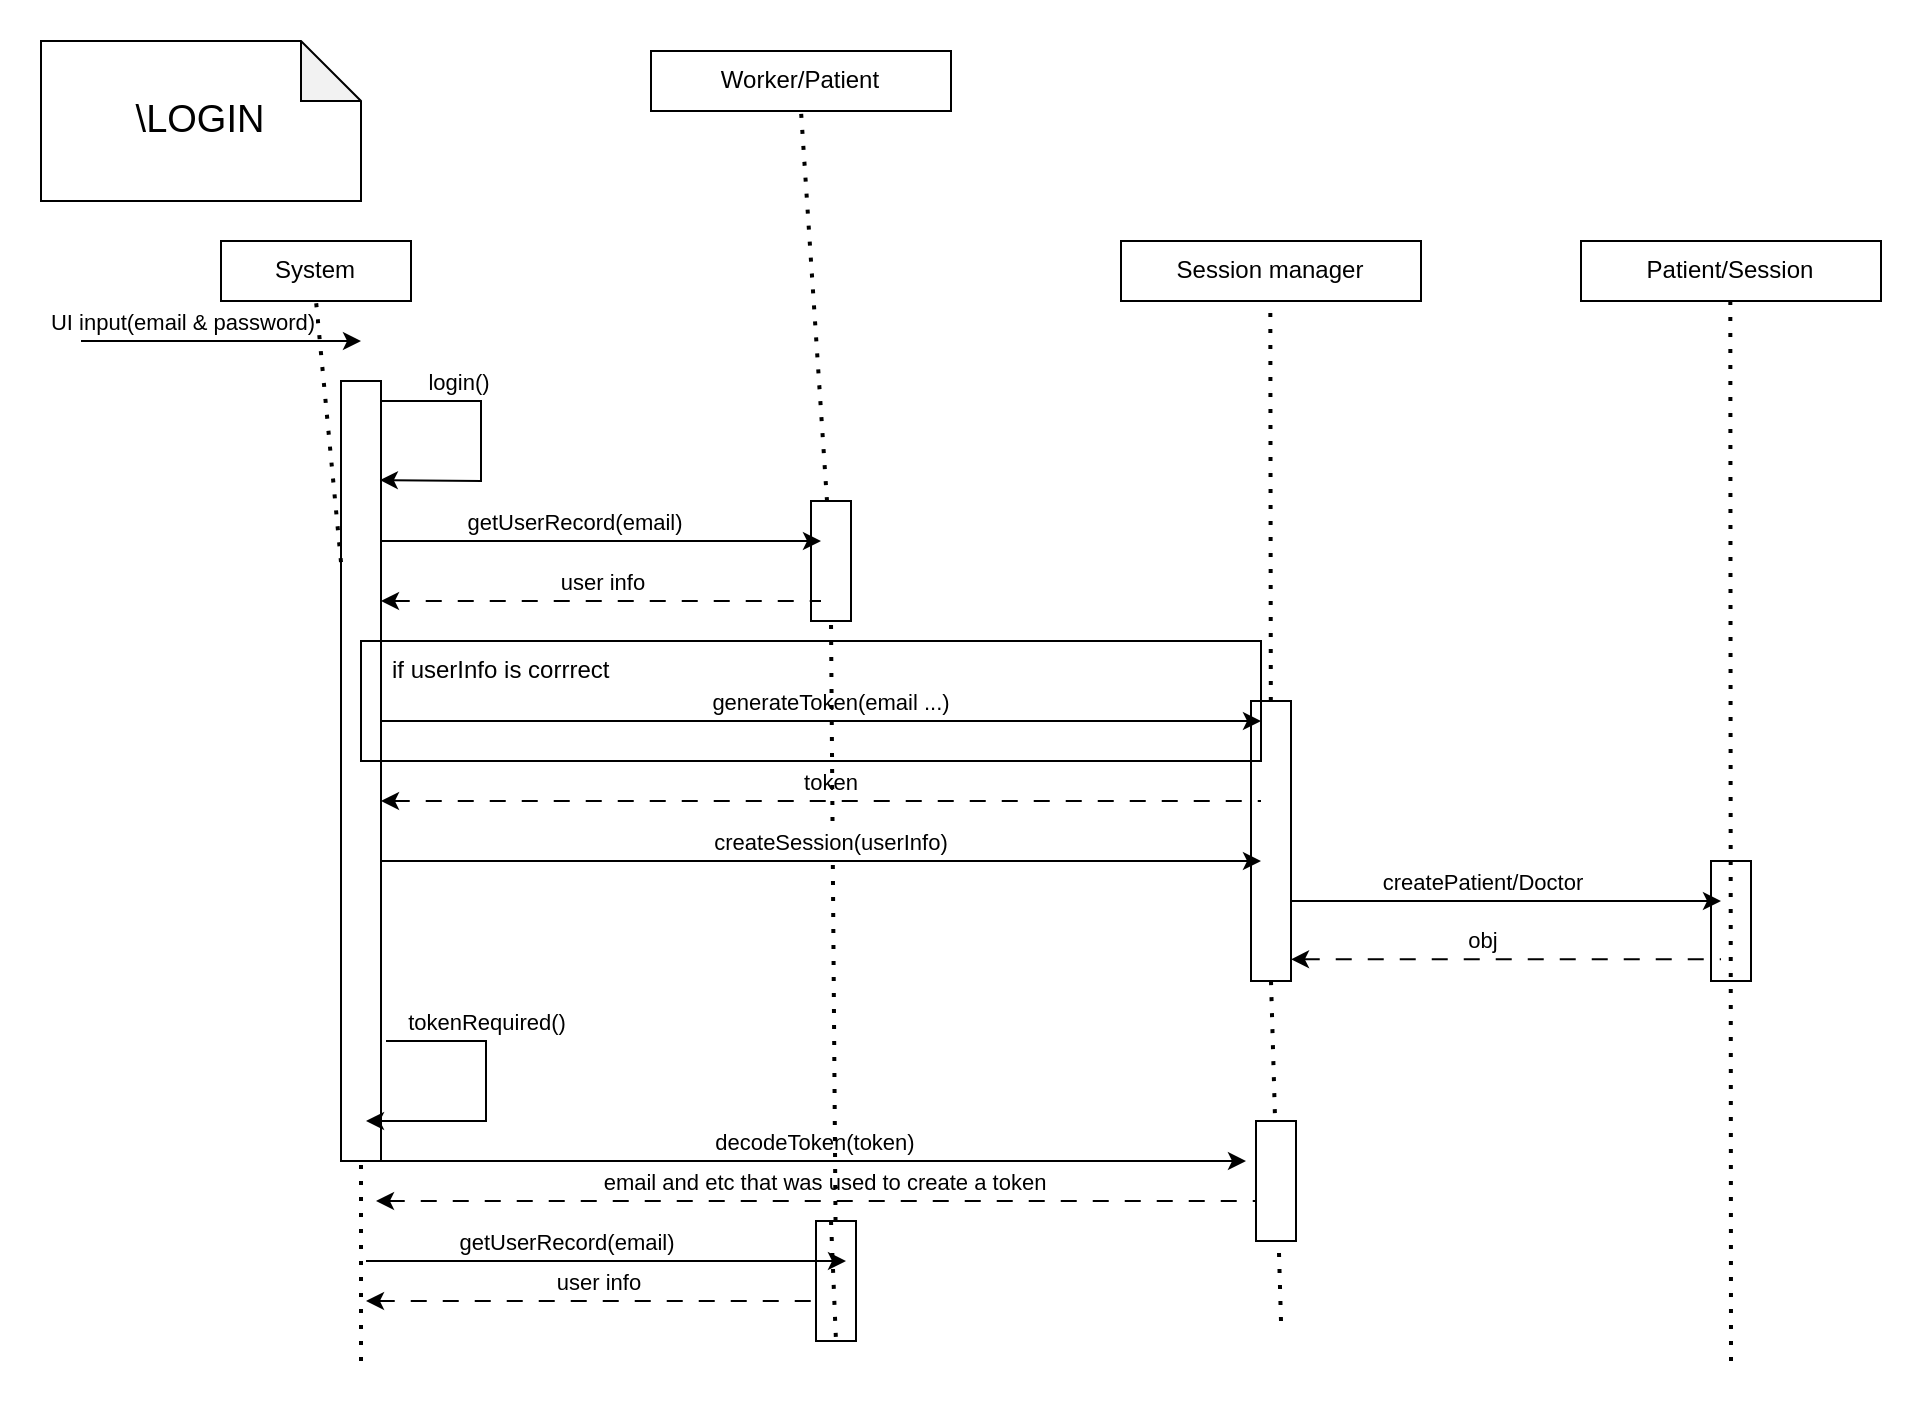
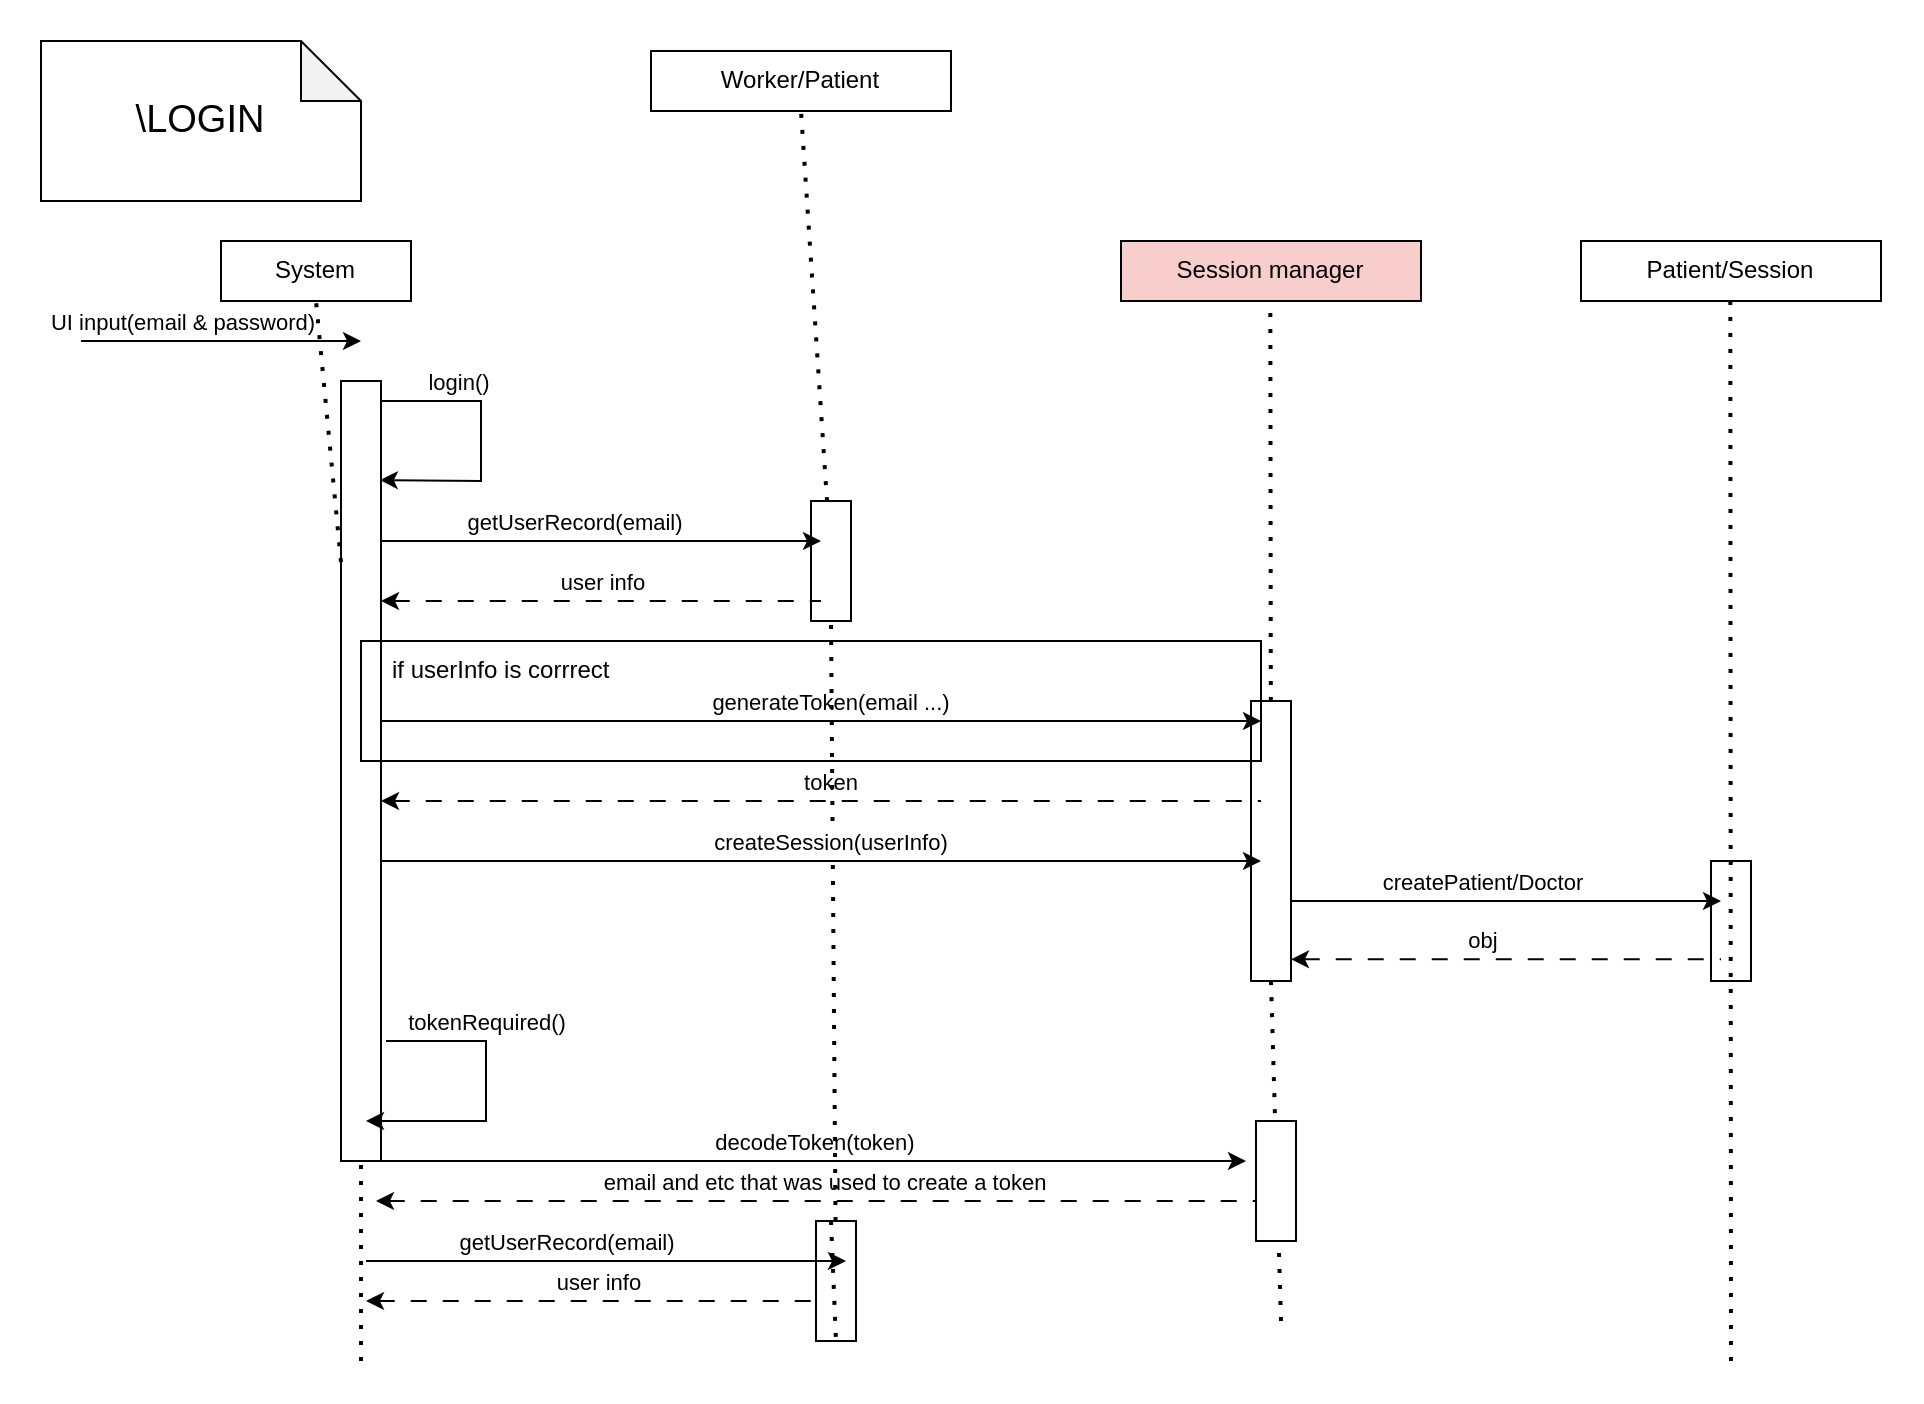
(1271, 271) -> (1271, 271)
